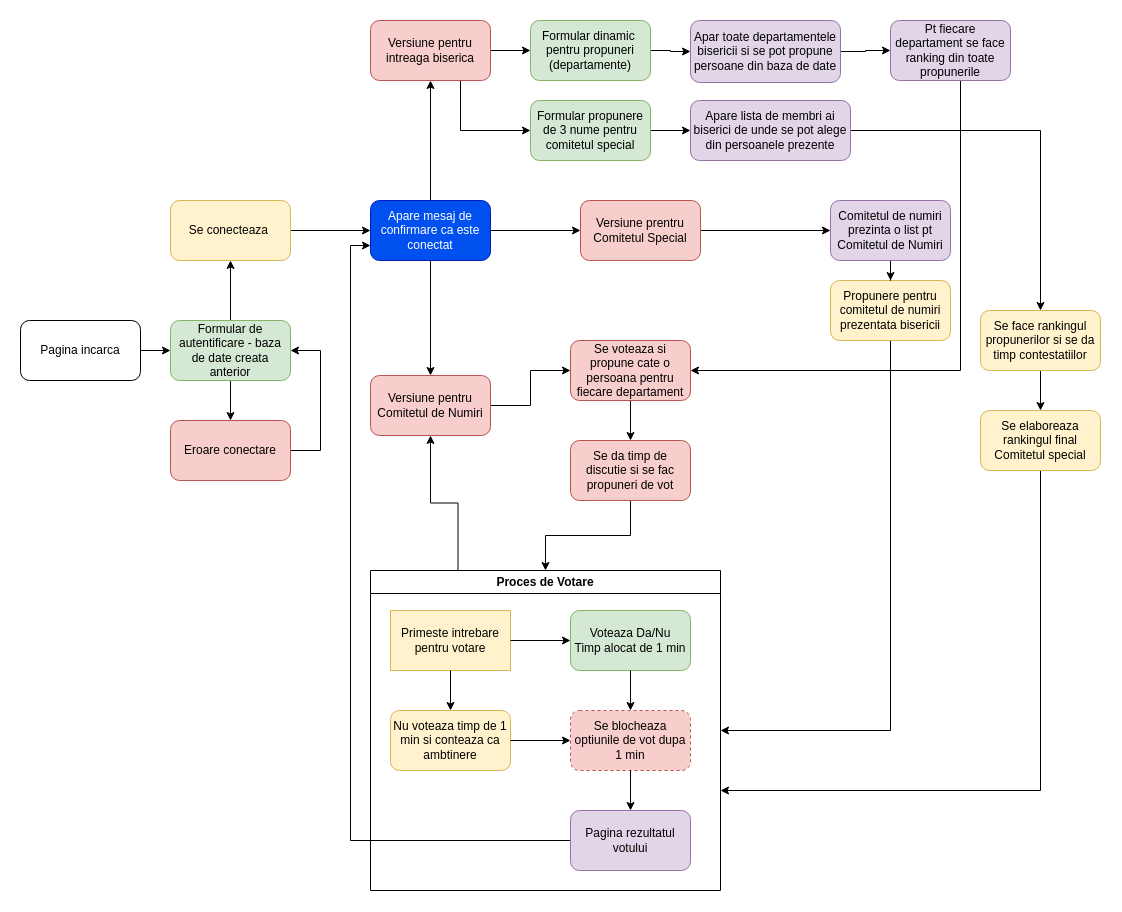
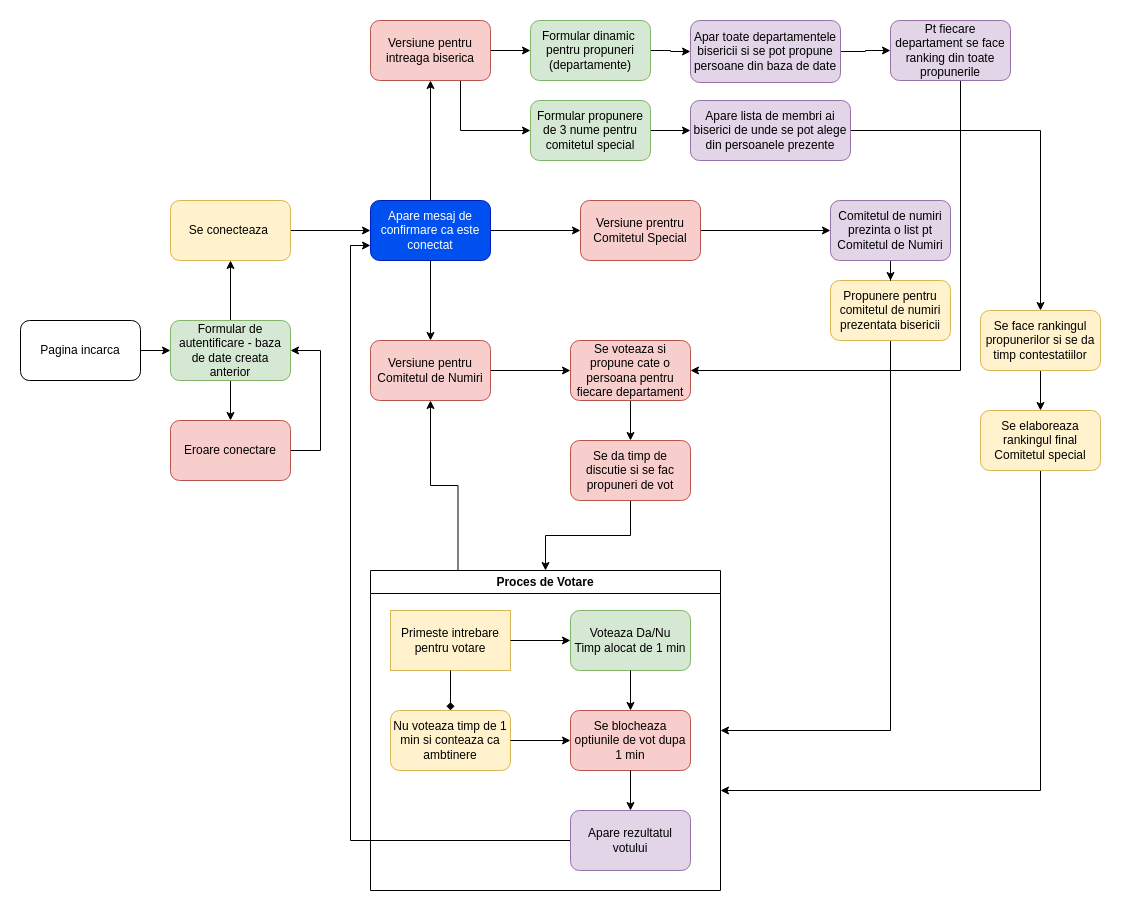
(431, 406) -> (431, 371)
(451, 702) -> (451, 702)
(631, 741) -> (631, 741)
(631, 841) -> (631, 841)
